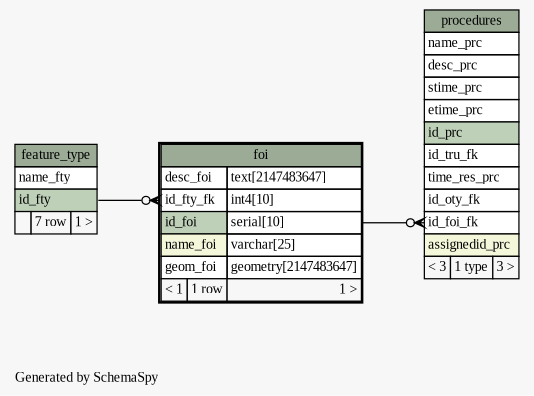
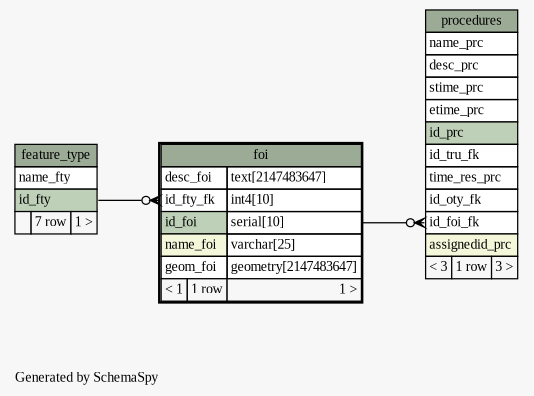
(472, 267) -> (472, 267)
